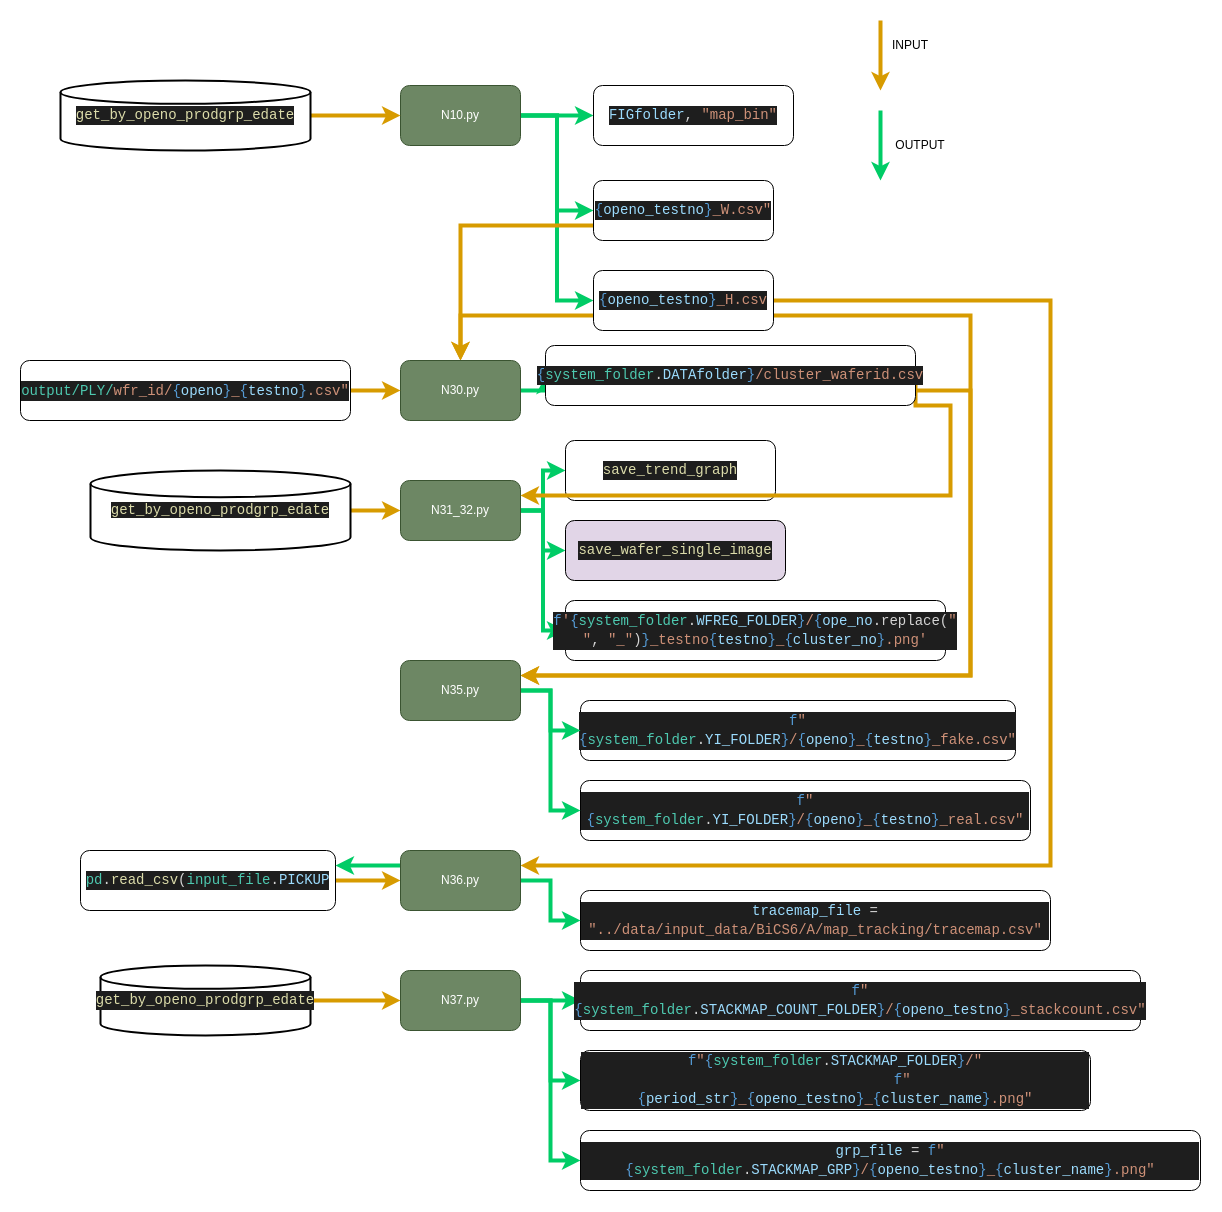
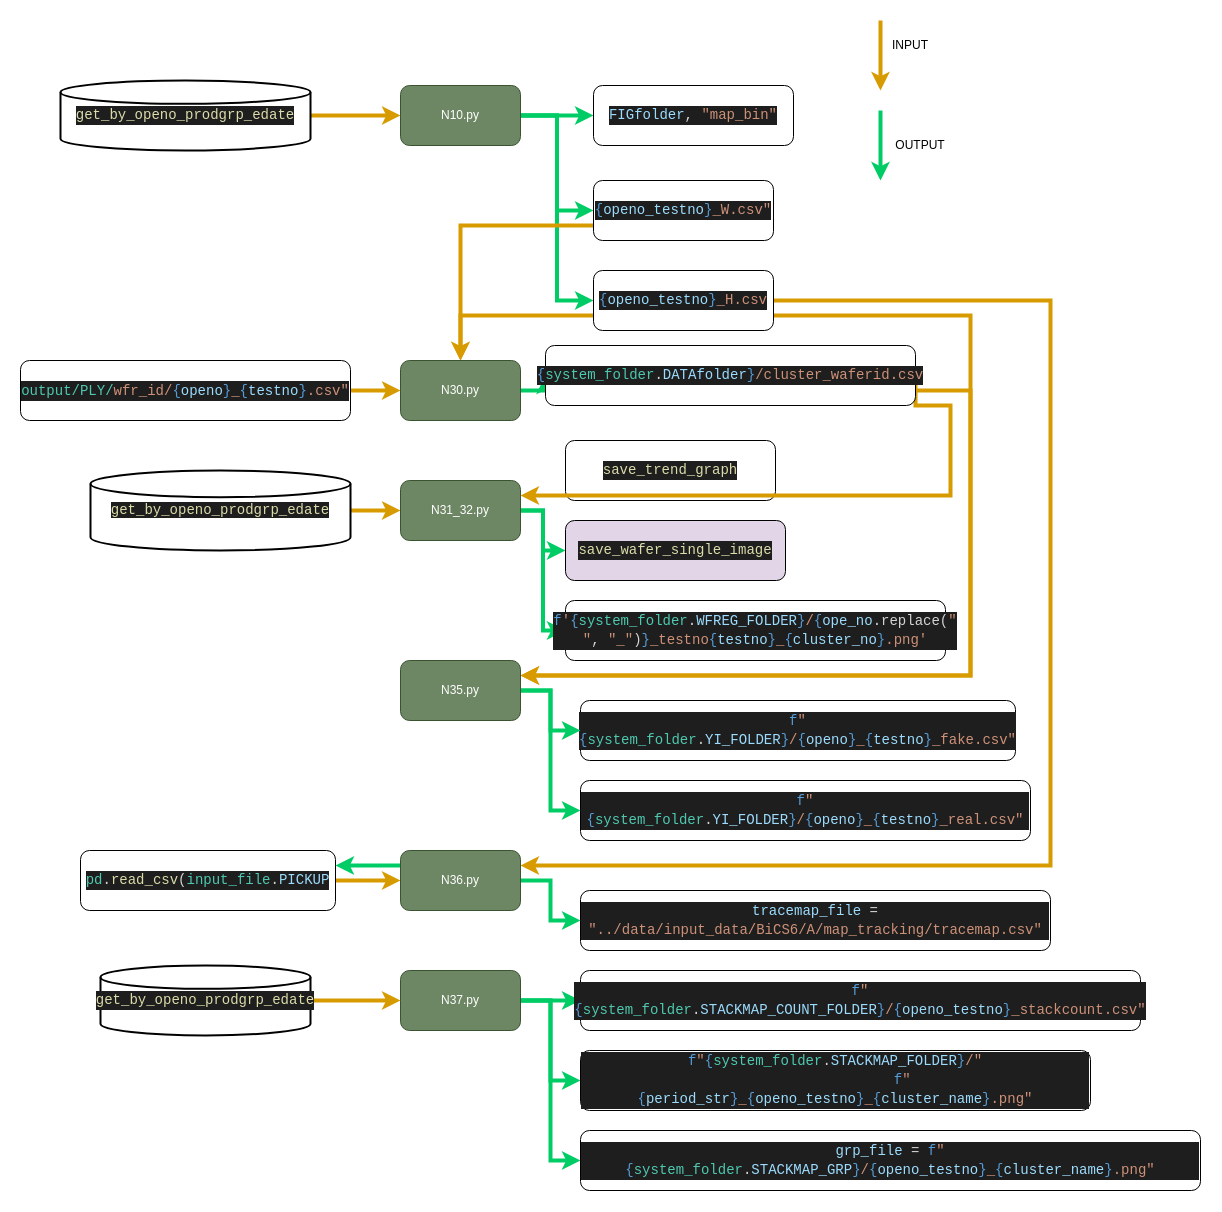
(543, 485) -> none
